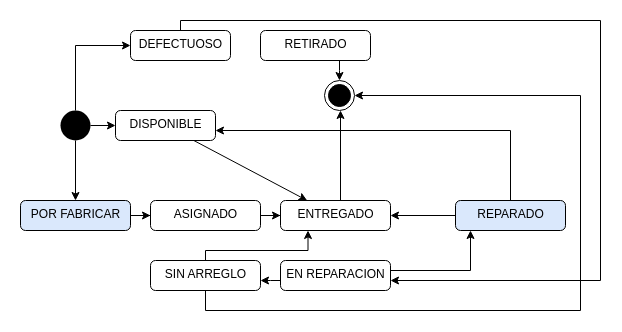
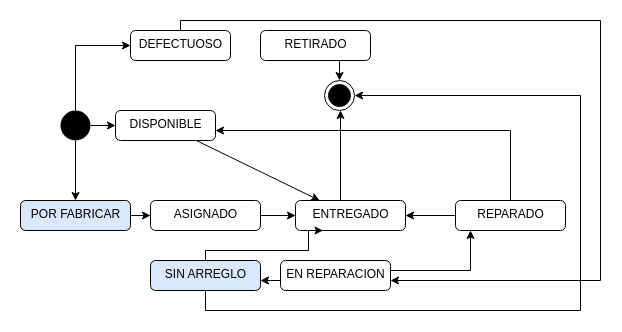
(336, 216) -> (351, 216)
(511, 216) -> (511, 216)
(206, 276) -> (206, 276)
